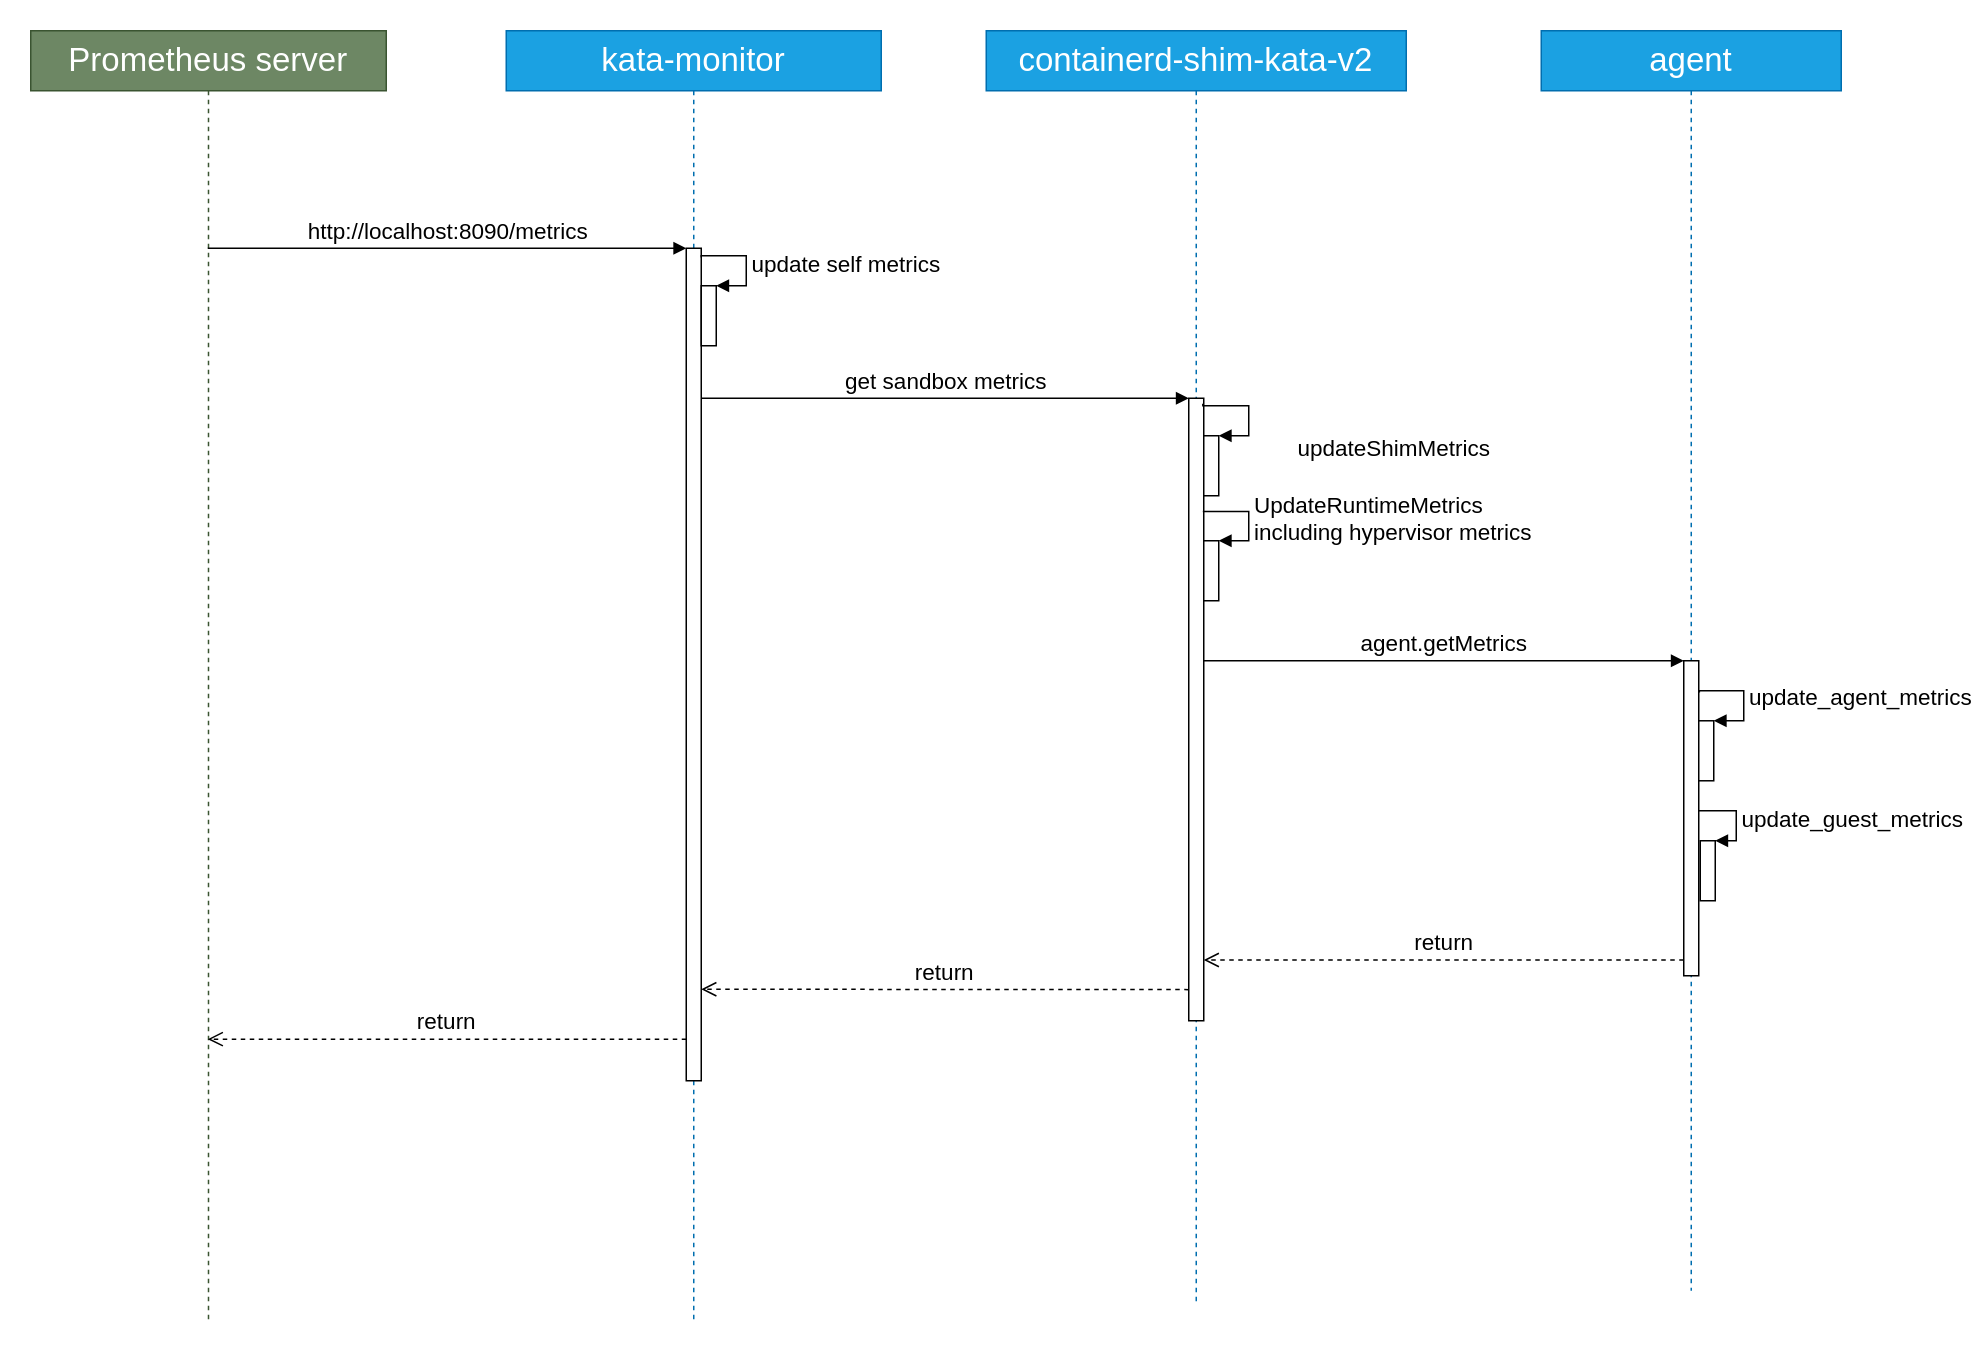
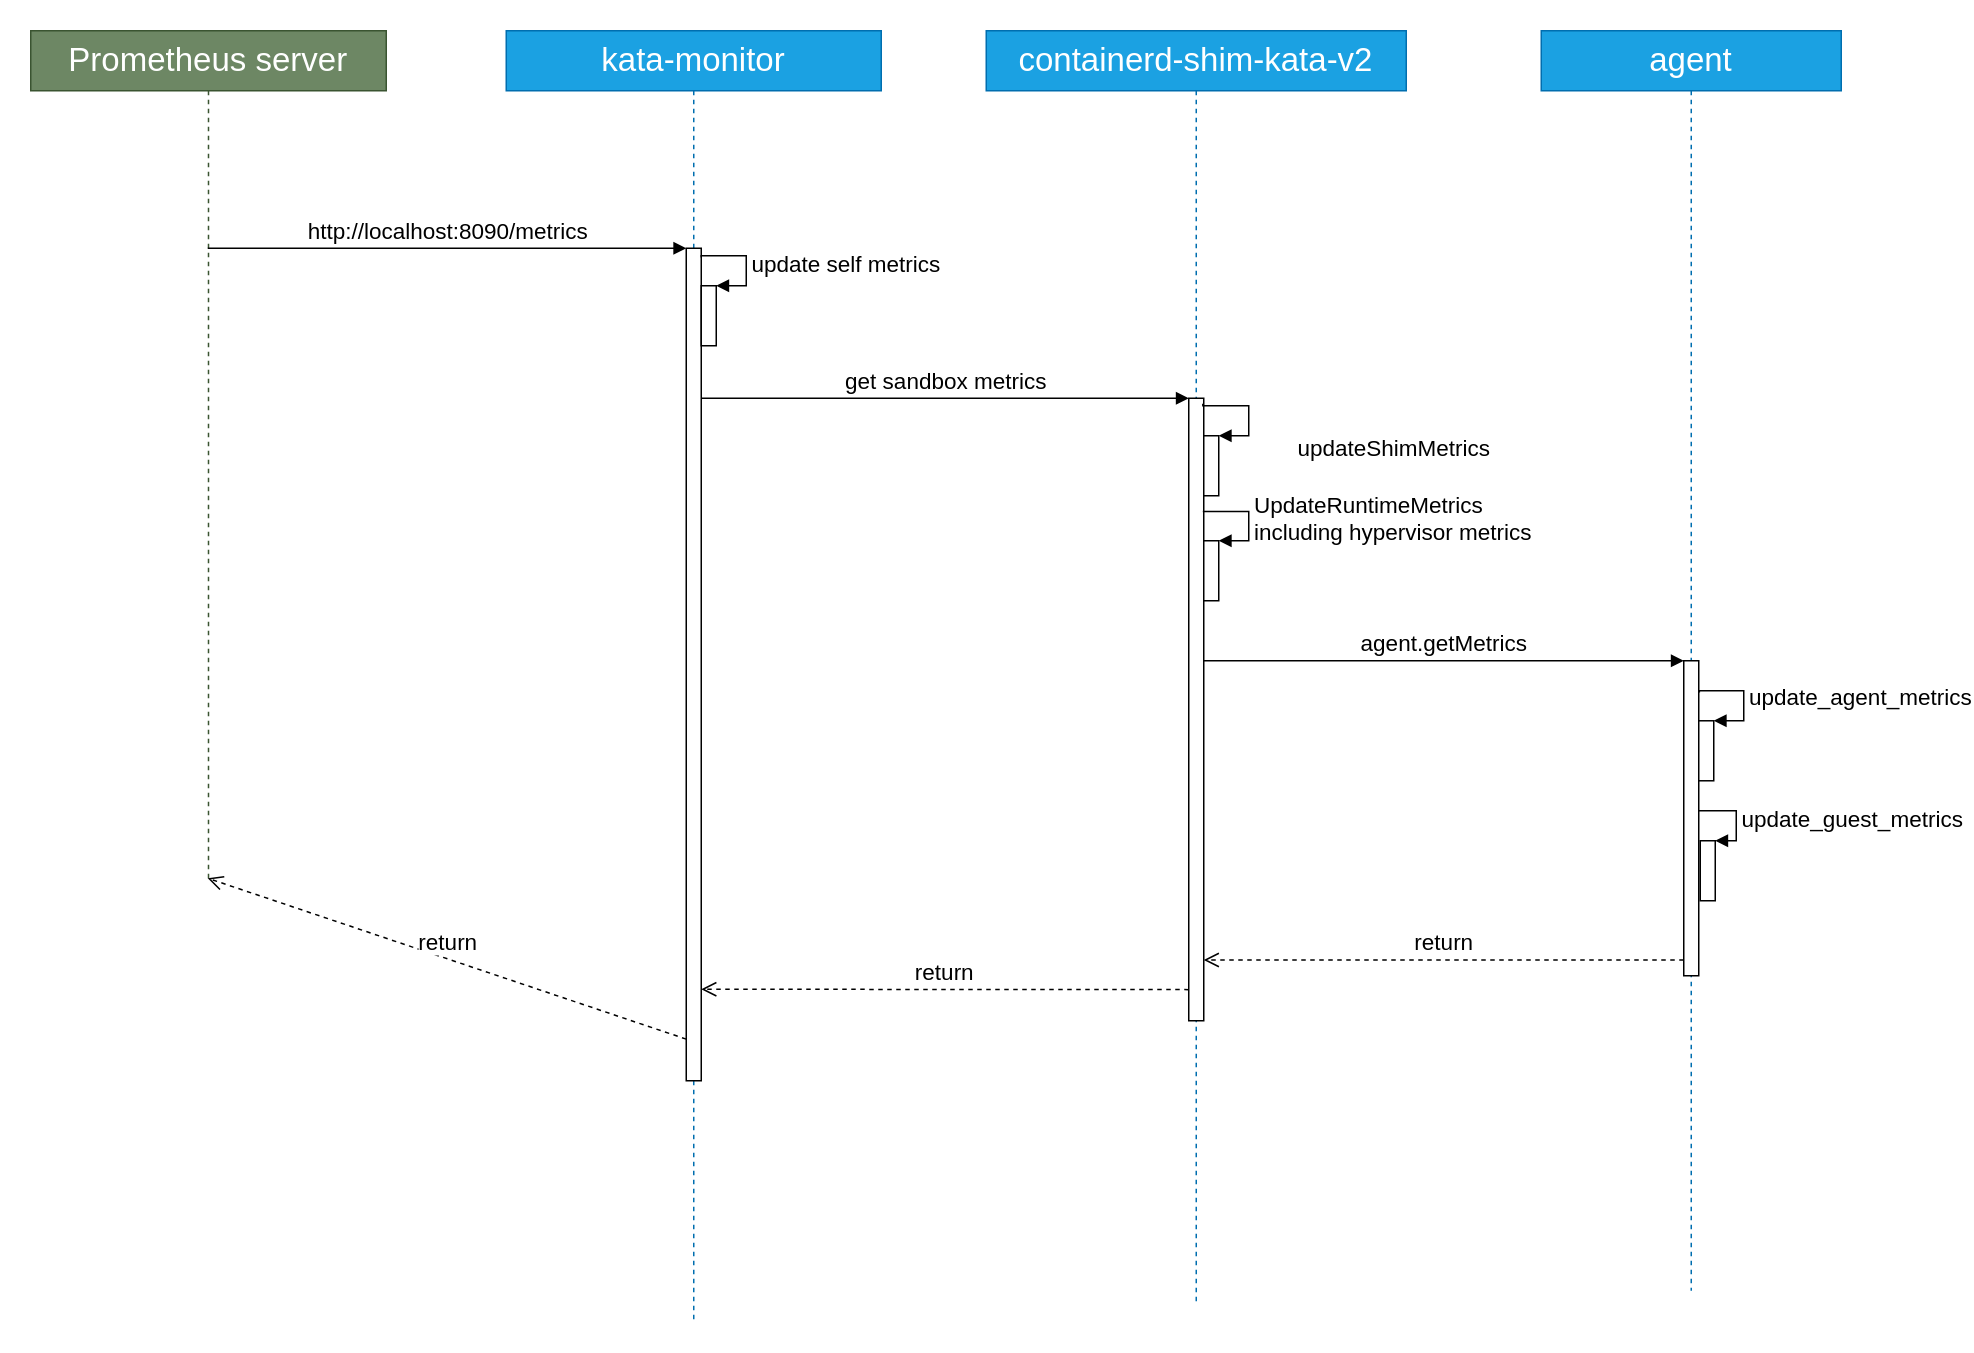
(209, 676) -> (209, 455)
